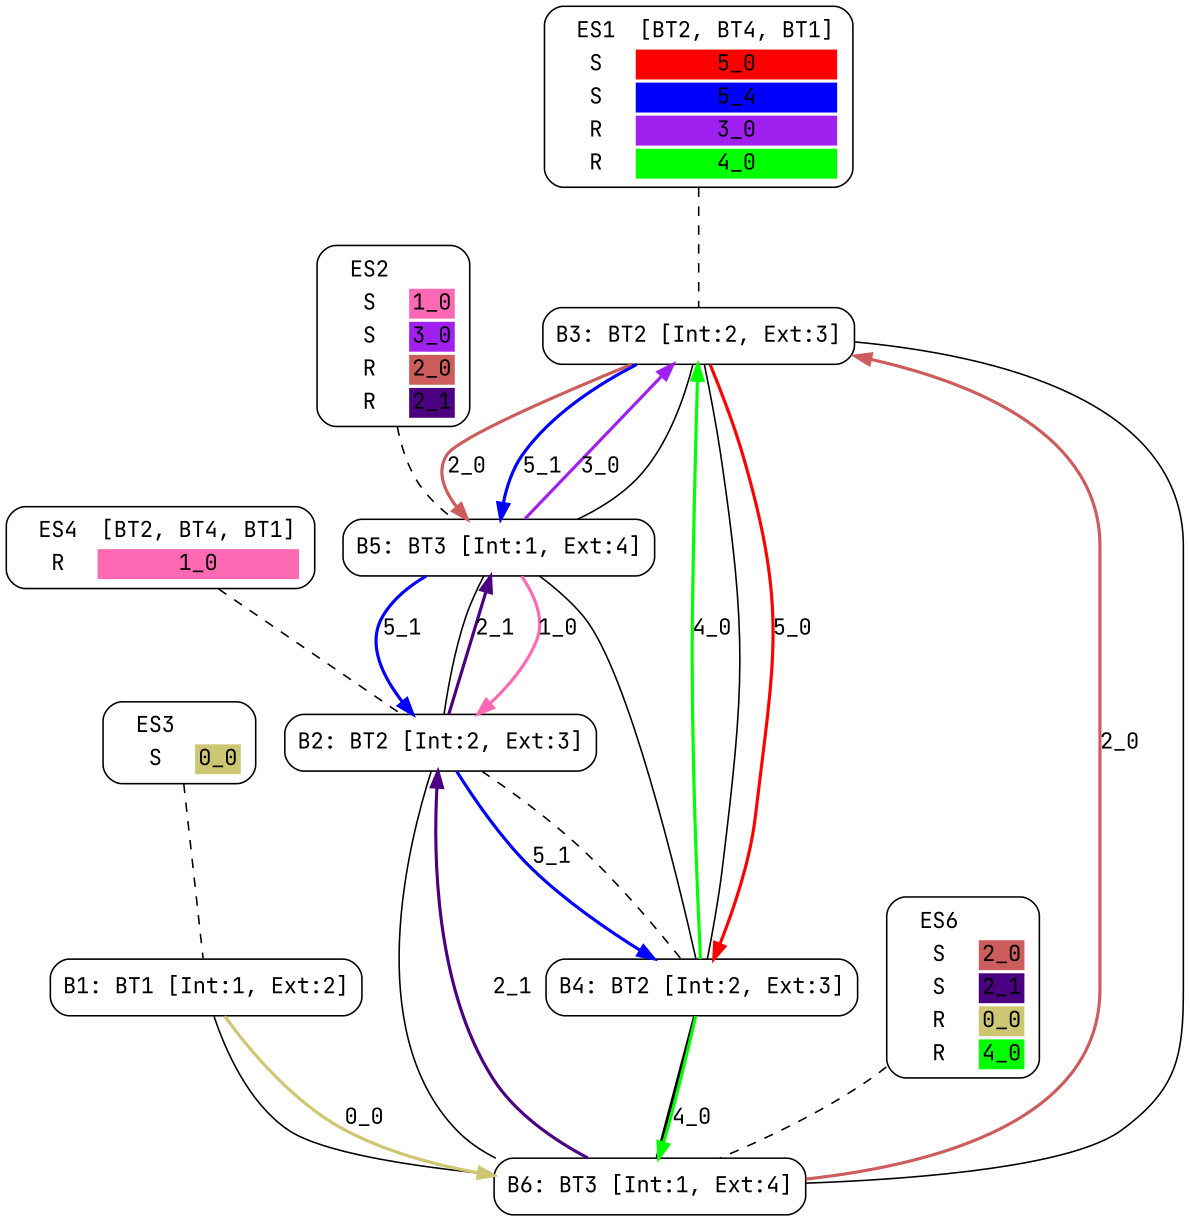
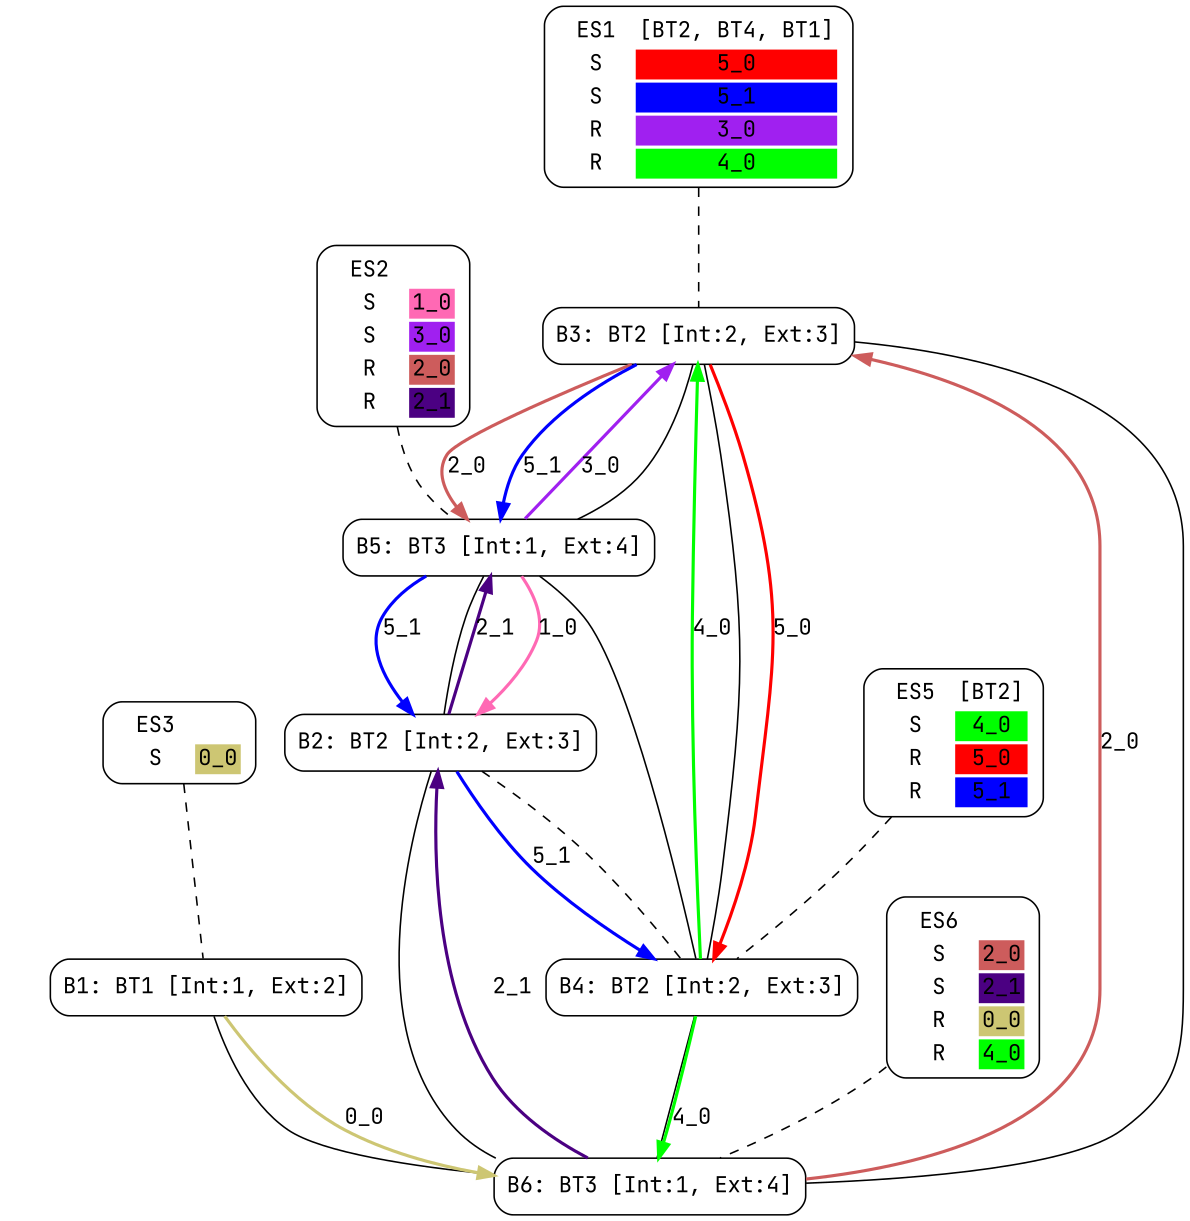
(736, 97) -> (736, 97)
(161, 548) -> none
none -> (954, 743)
(676, 1087) -> (676, 1087)
